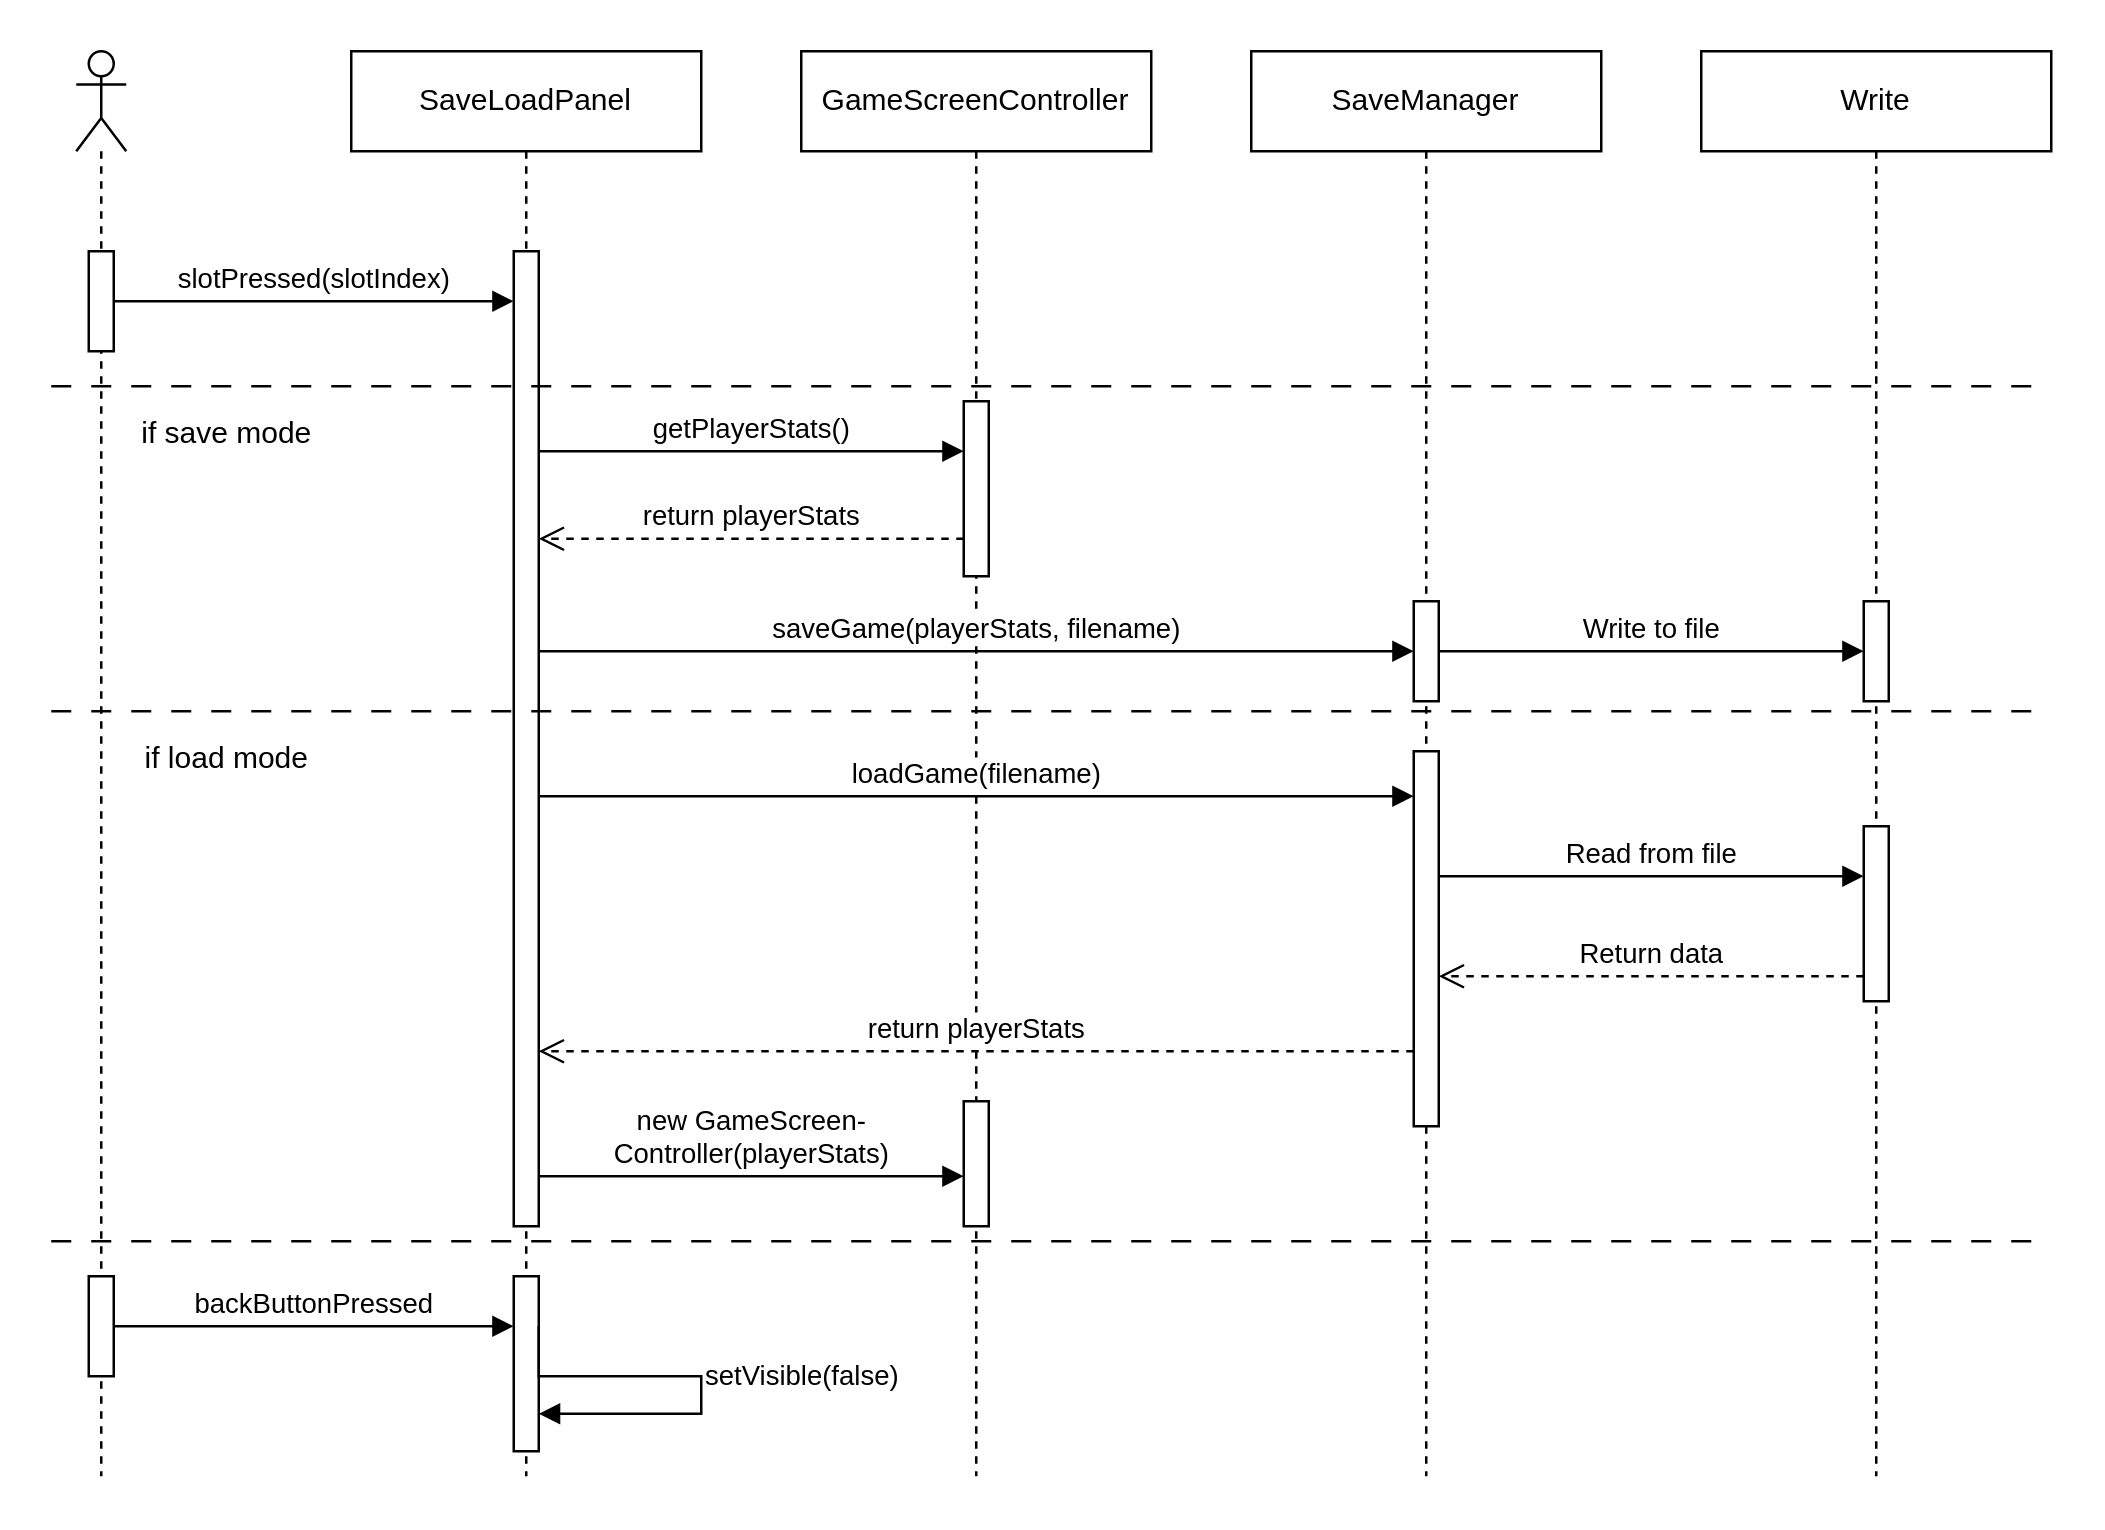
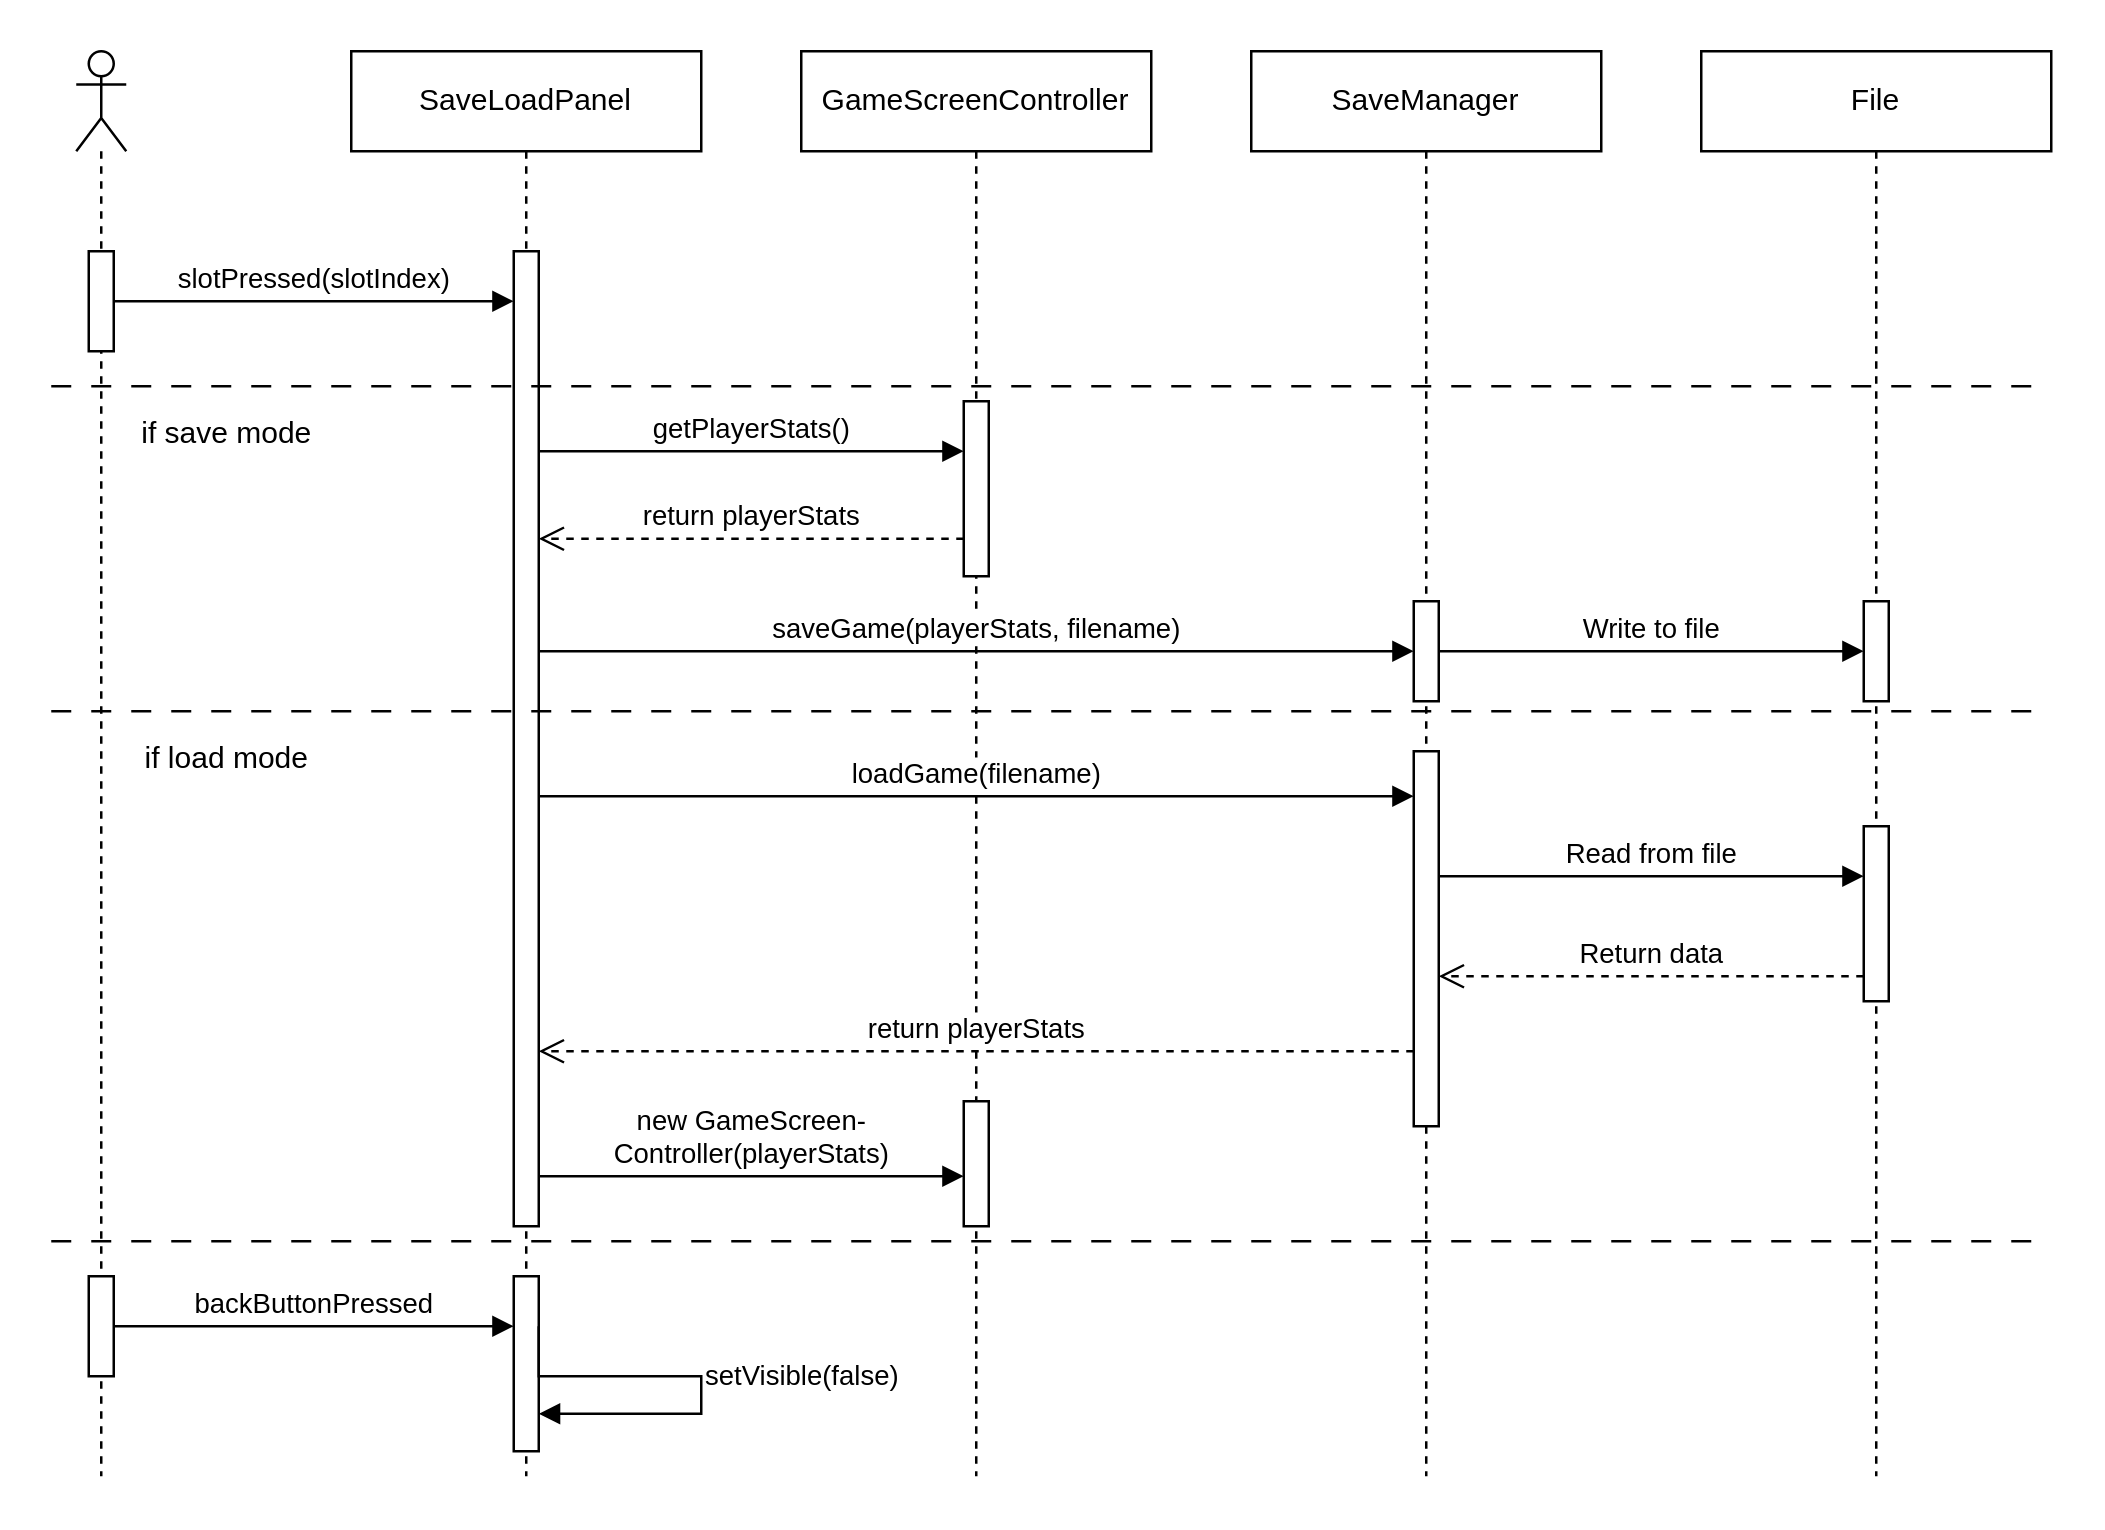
(1876, 101) -> (1876, 101)
